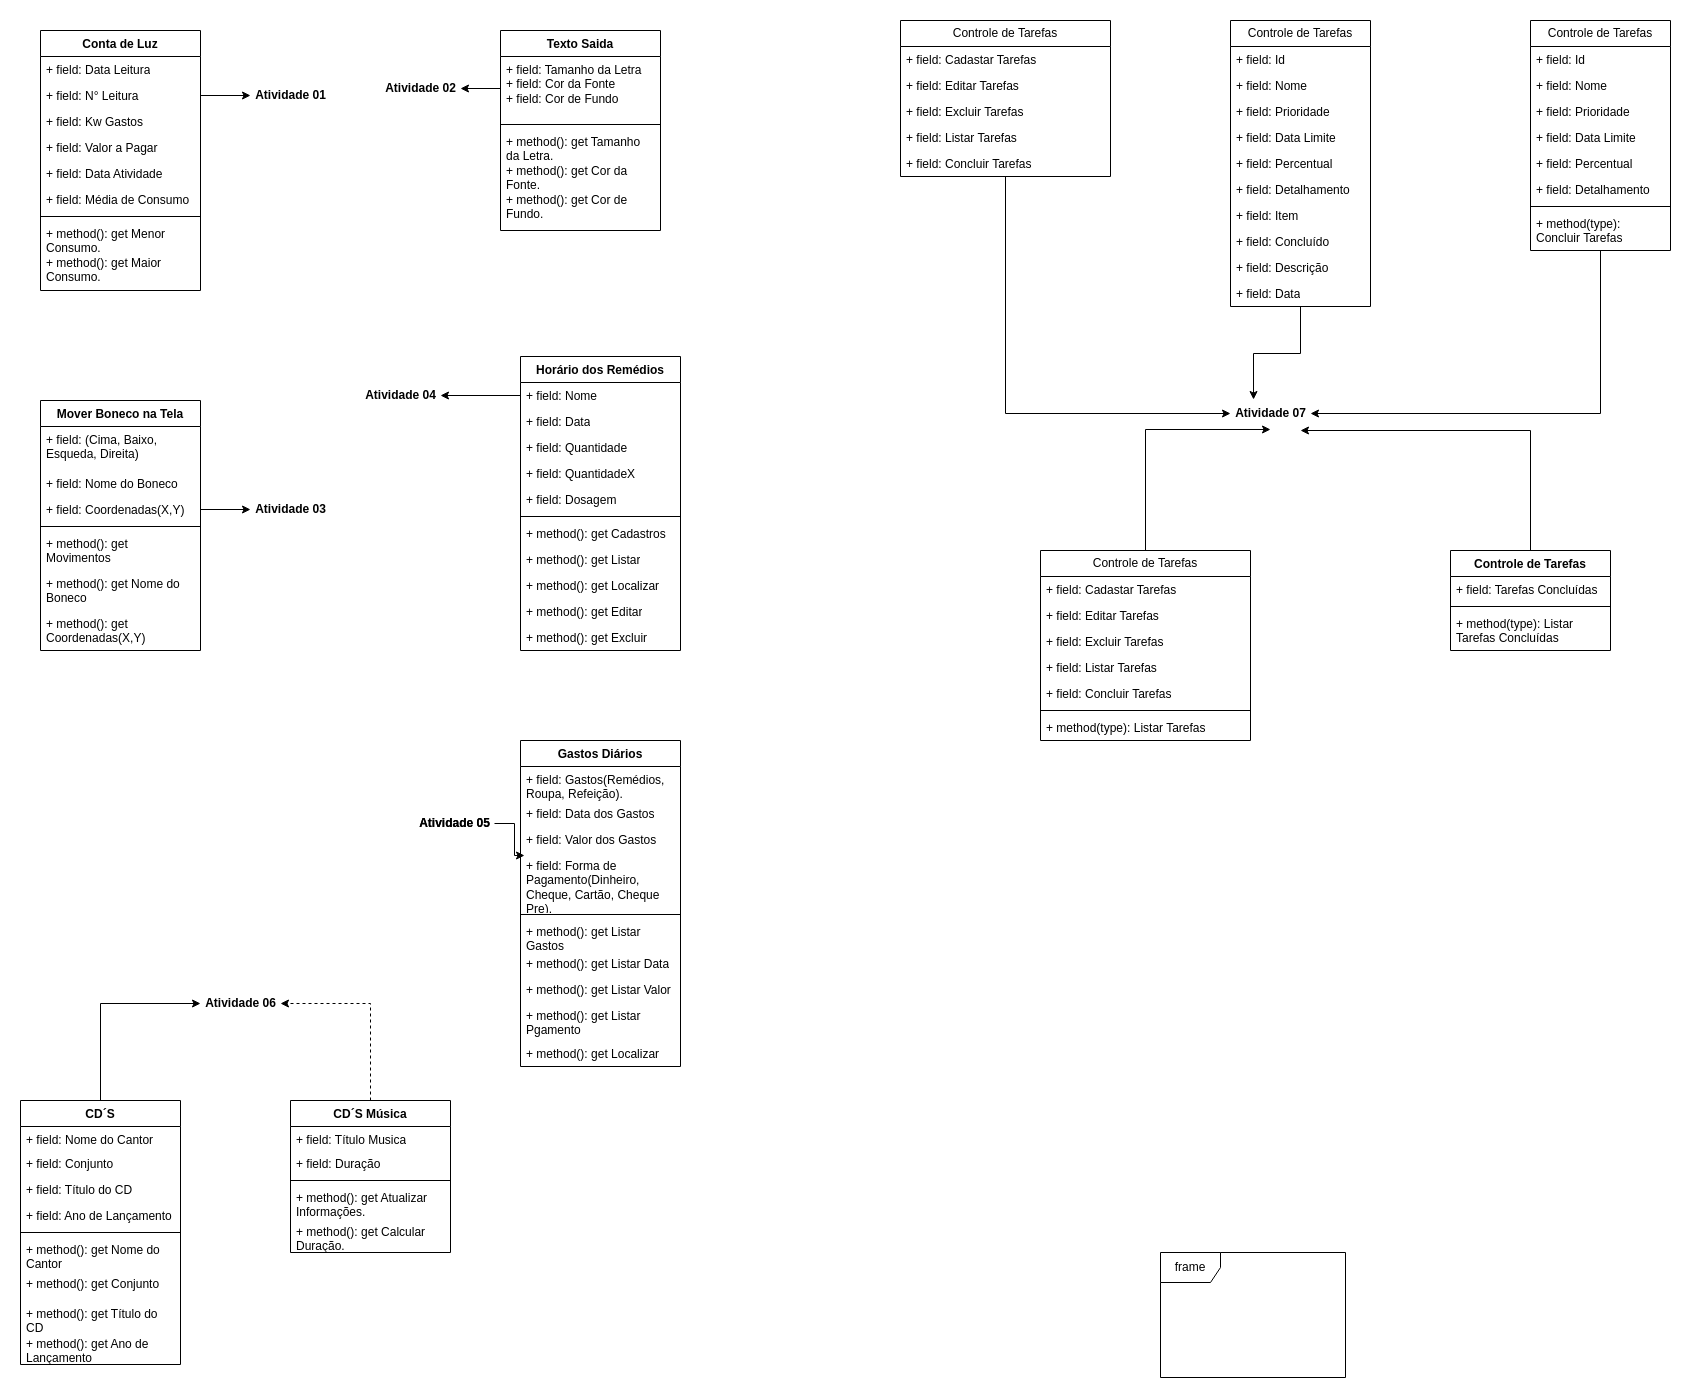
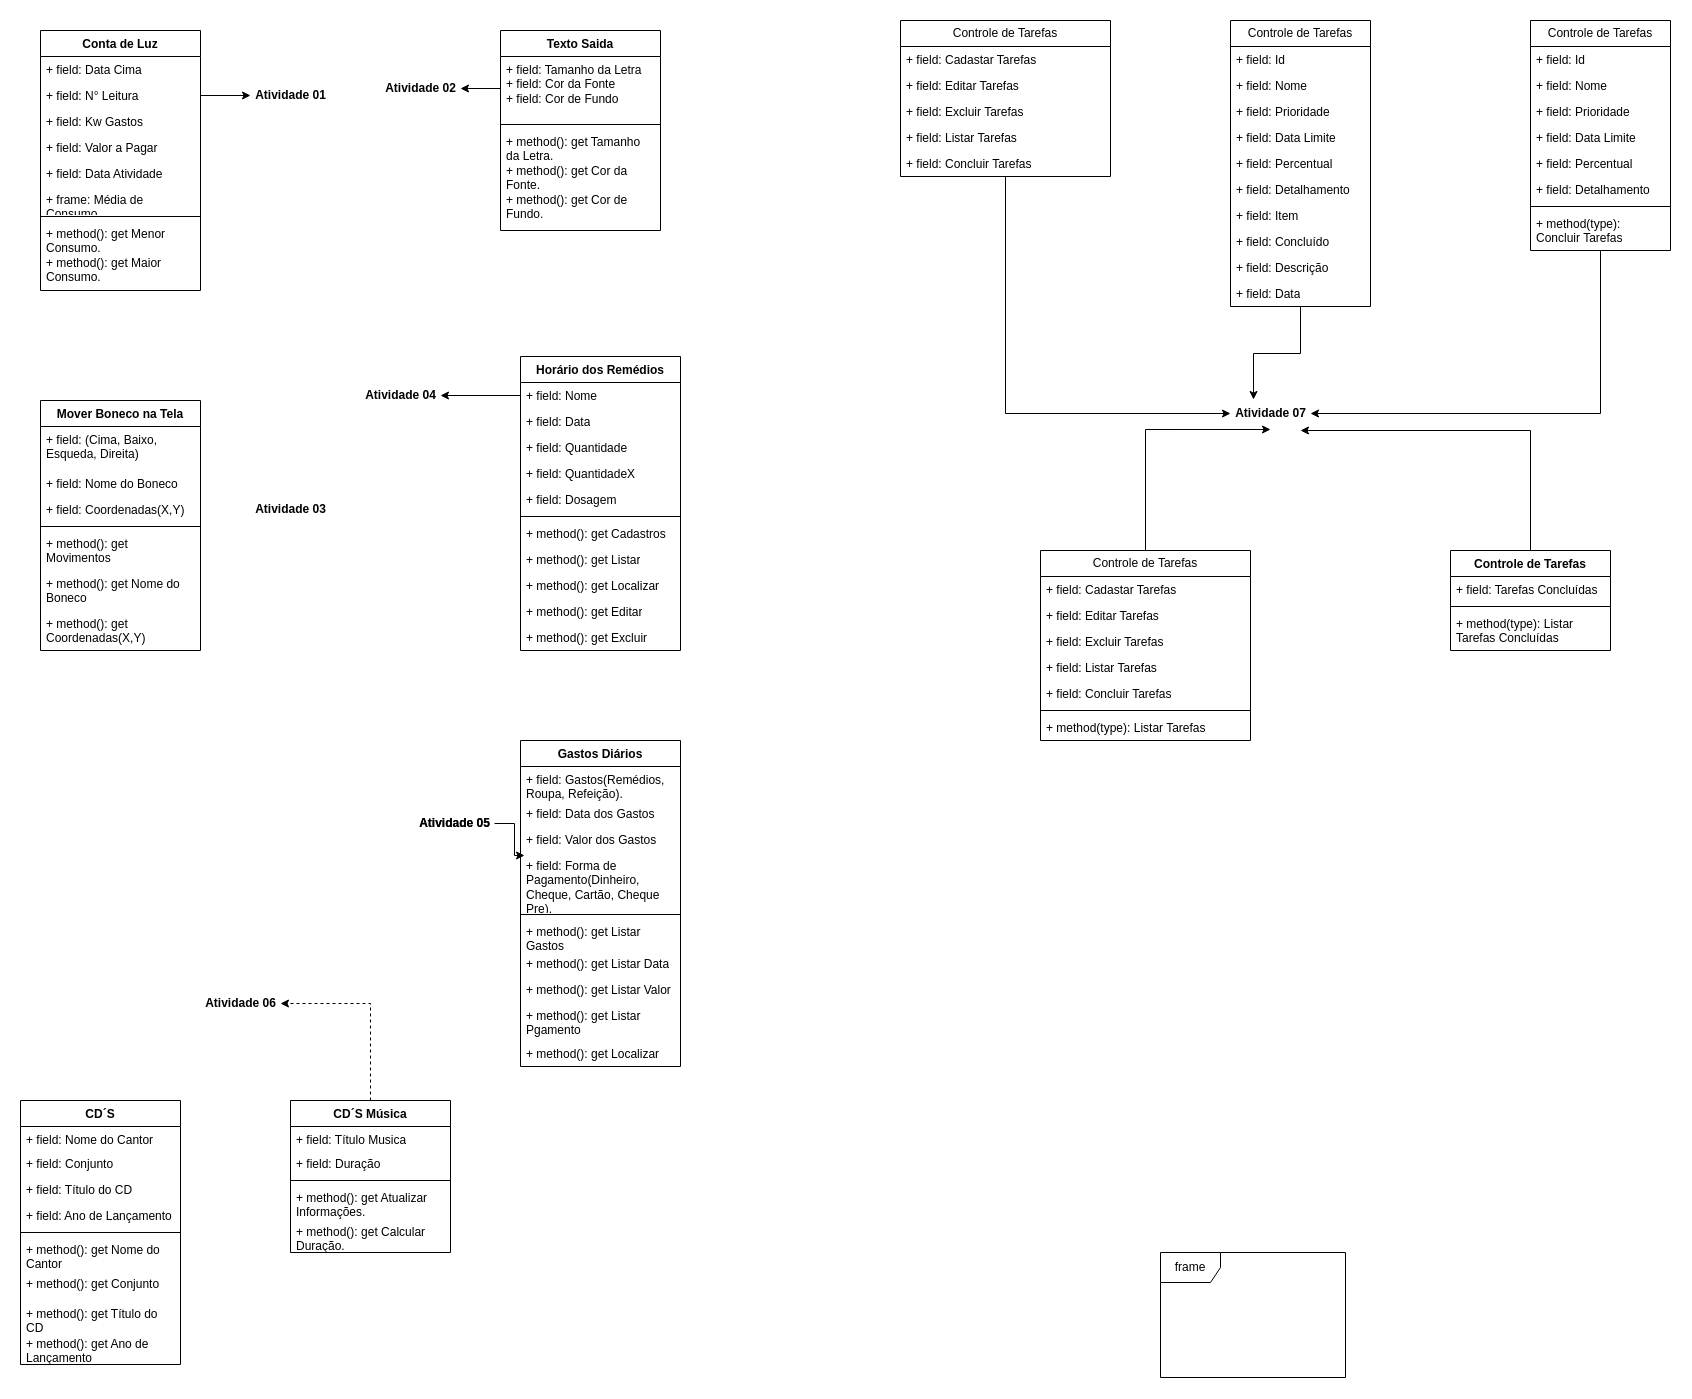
(106, 71) -> (96, 71)
(118, 201) -> (121, 201)
(223, 510) -> none
(101, 1006) -> none
